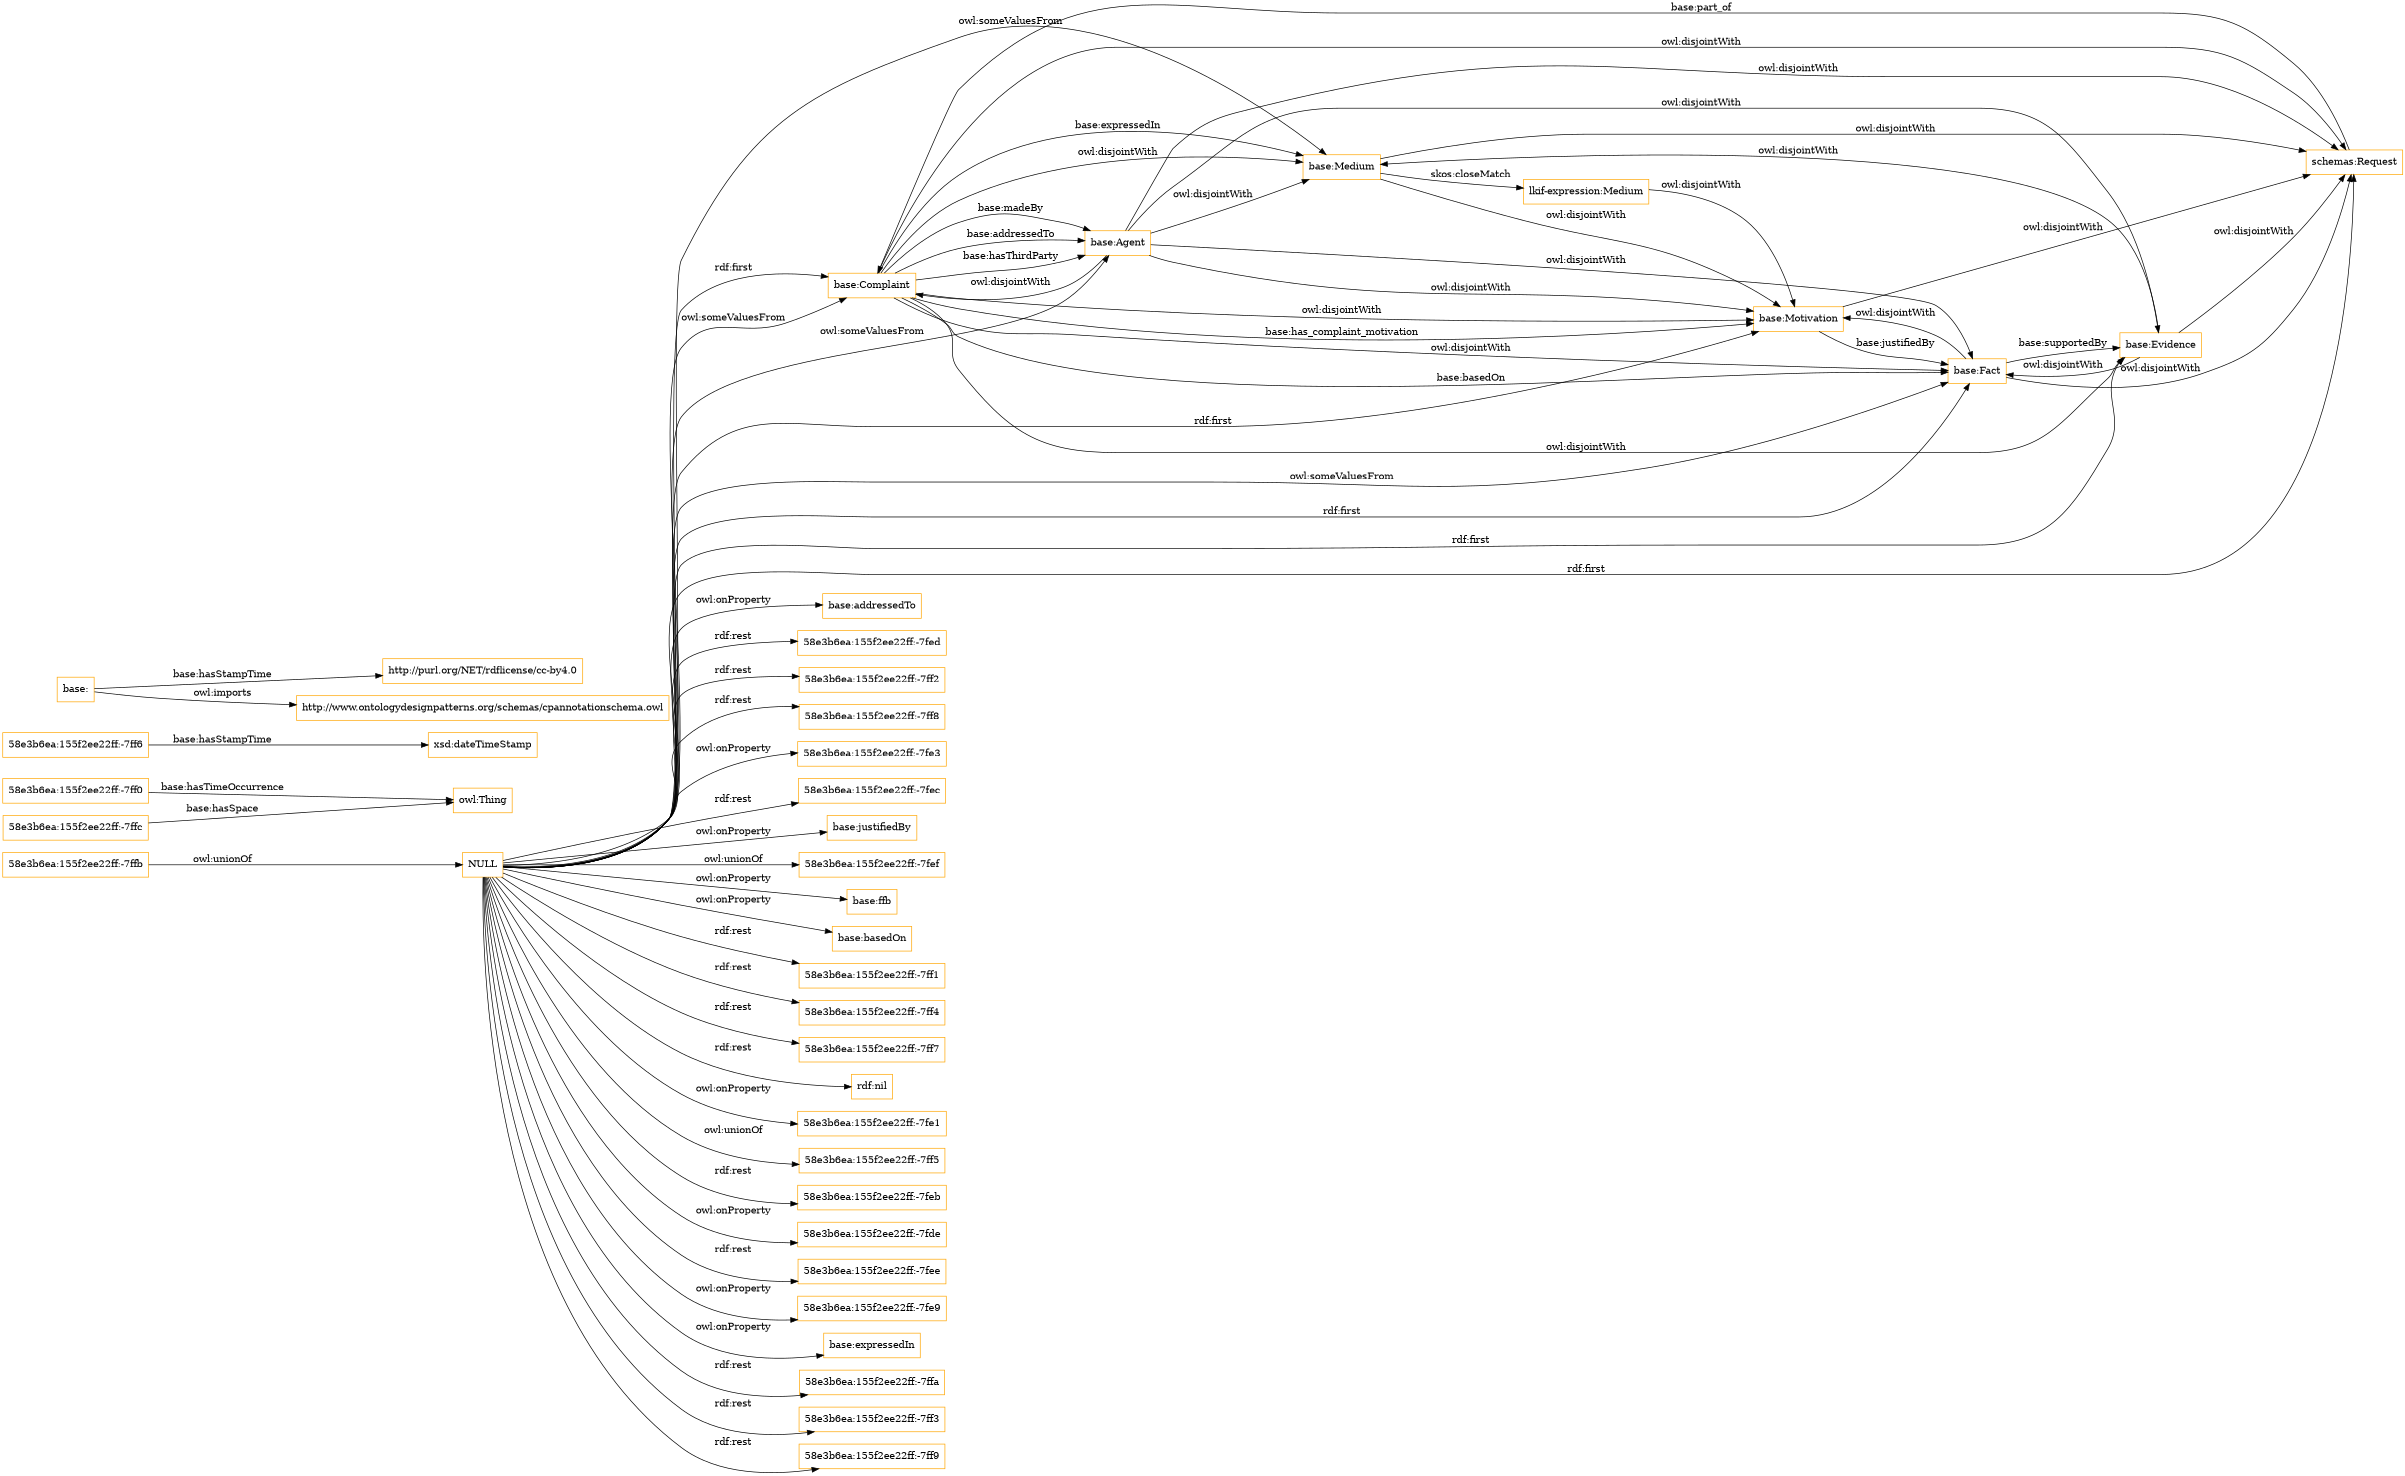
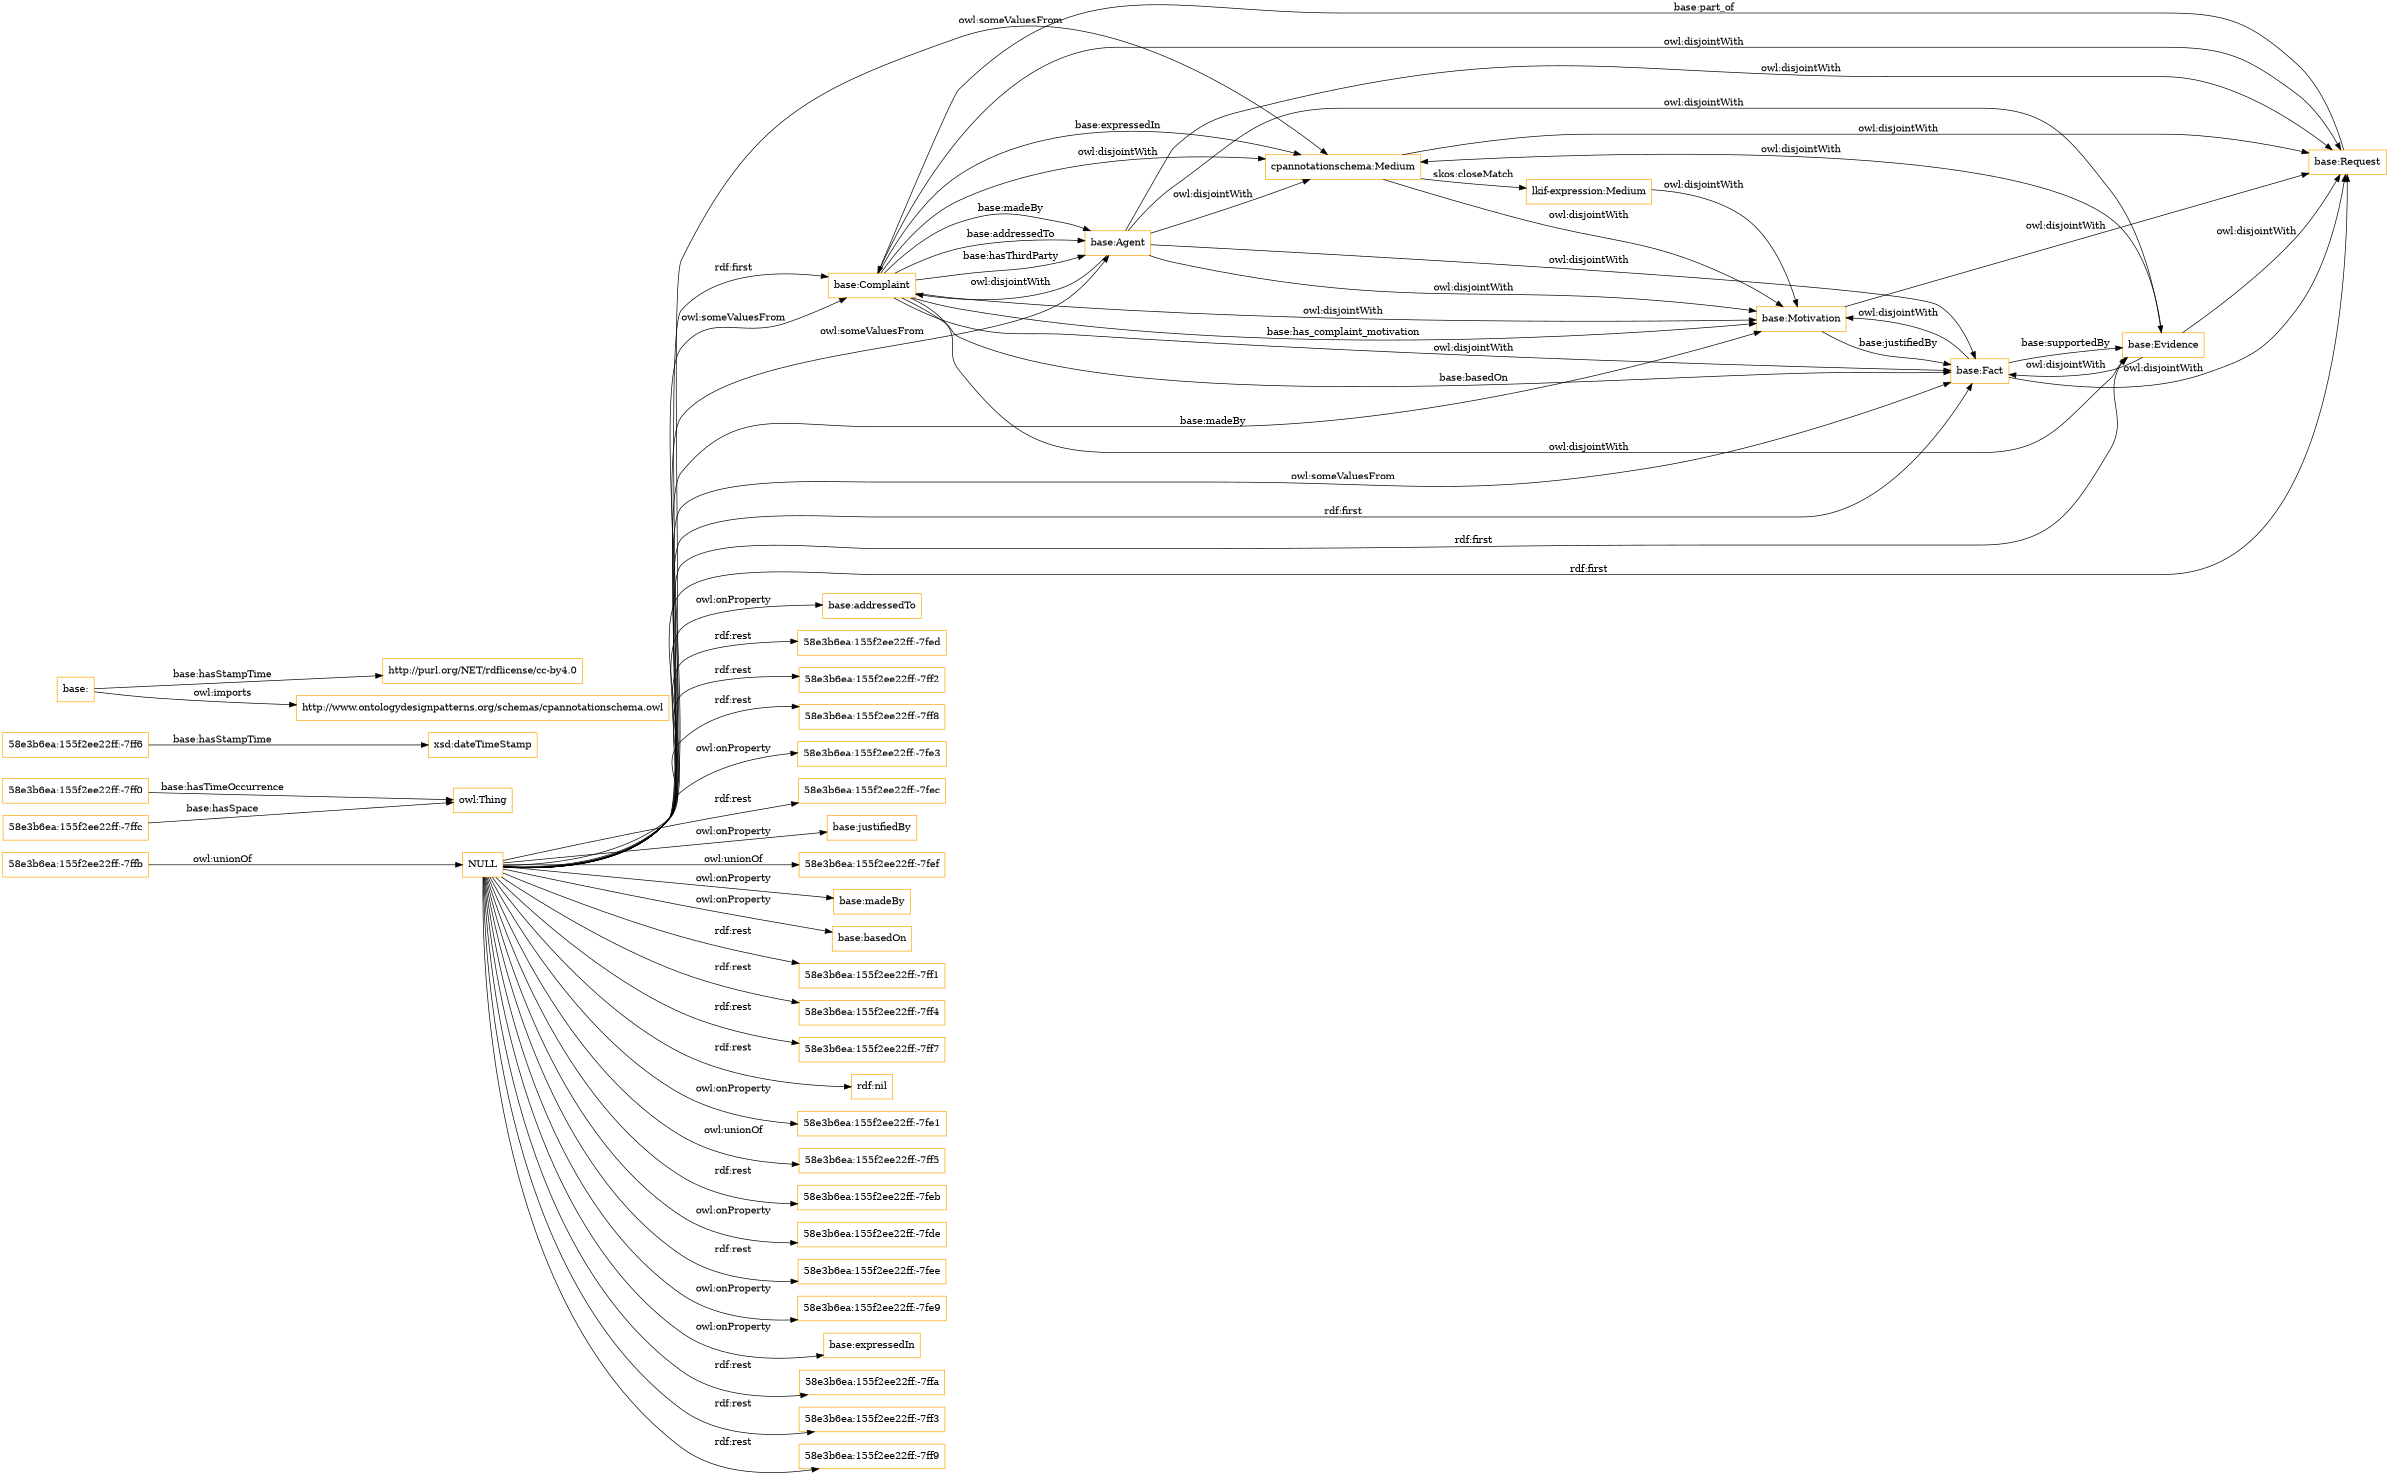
(2354, 162) -> (2348, 162)
(1342, 167) -> (1343, 167)
(1213, 421) -> (1213, 421)
(872, 902) -> (872, 902)
